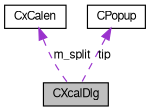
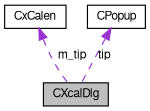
(72, 56) -> (72, 56)
